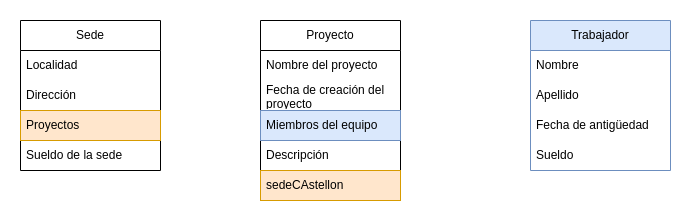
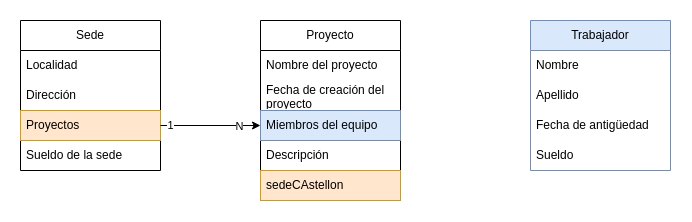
none -> (208, 126)
